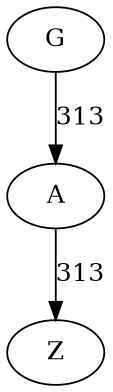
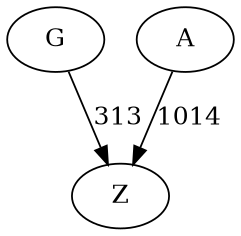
(56, 109) -> (85, 110)
(81, 274) -> (190, 118)
